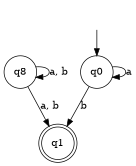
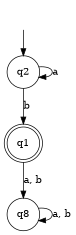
(97, 72) -> (23, 72)
(37, 103) -> (23, 177)
